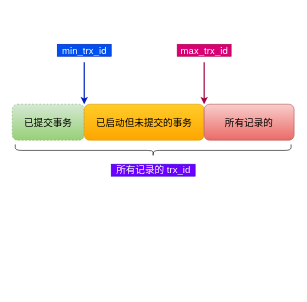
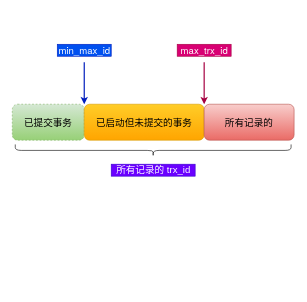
(85, 50) -> (85, 50)
